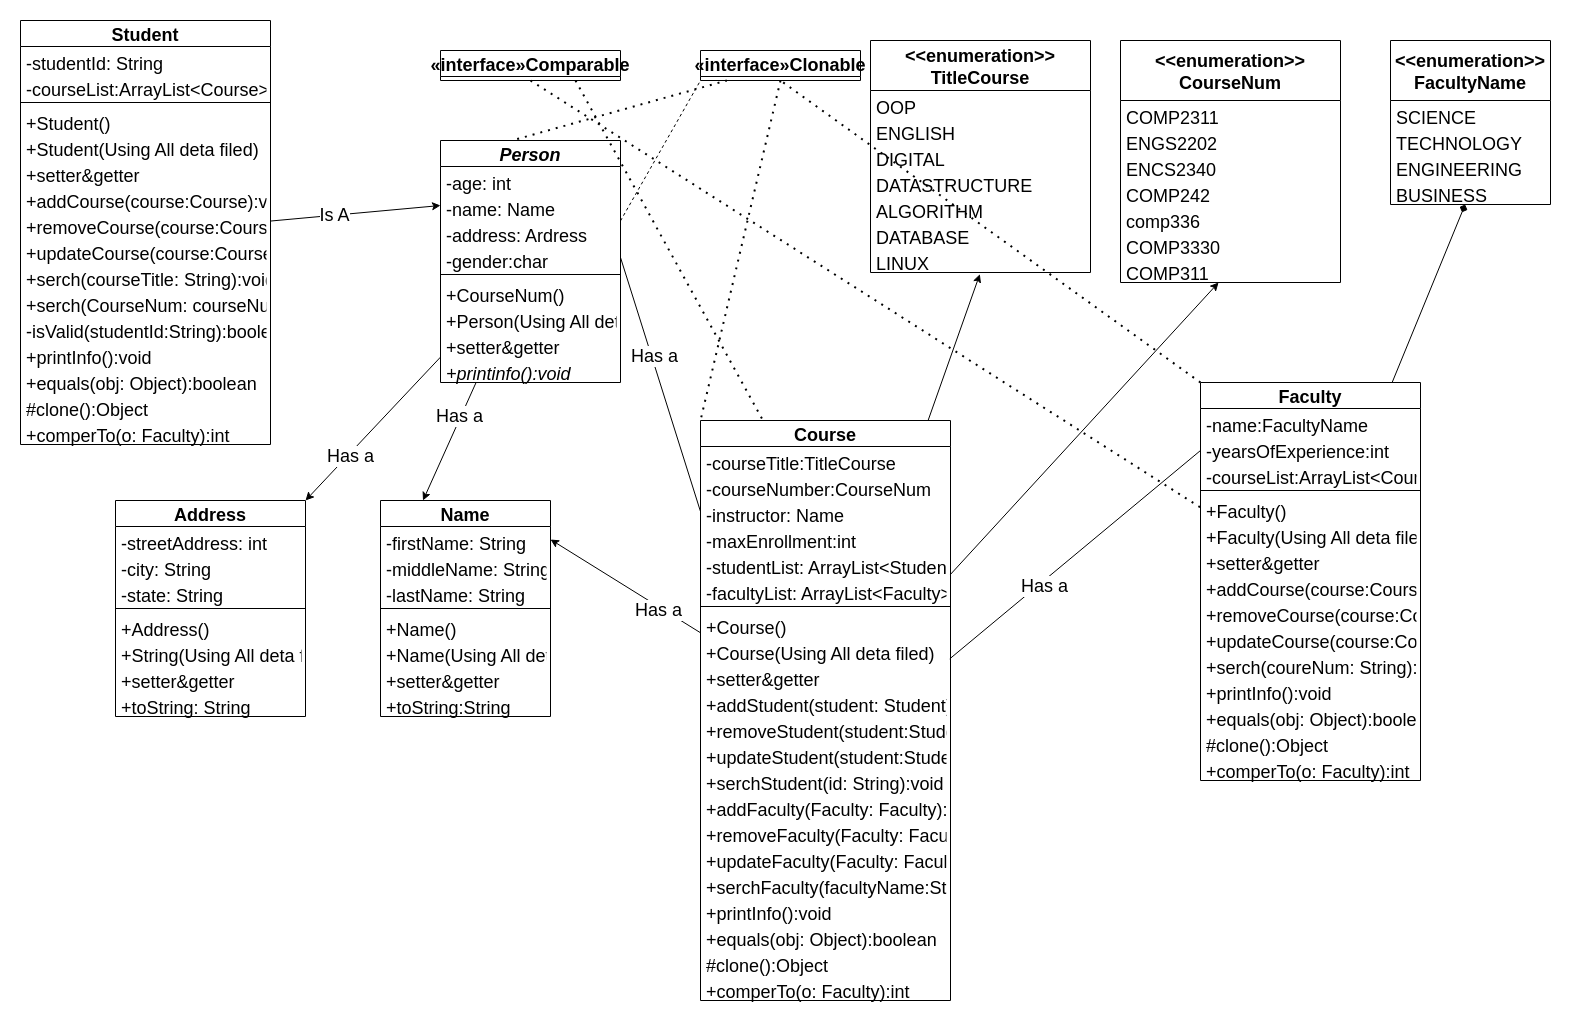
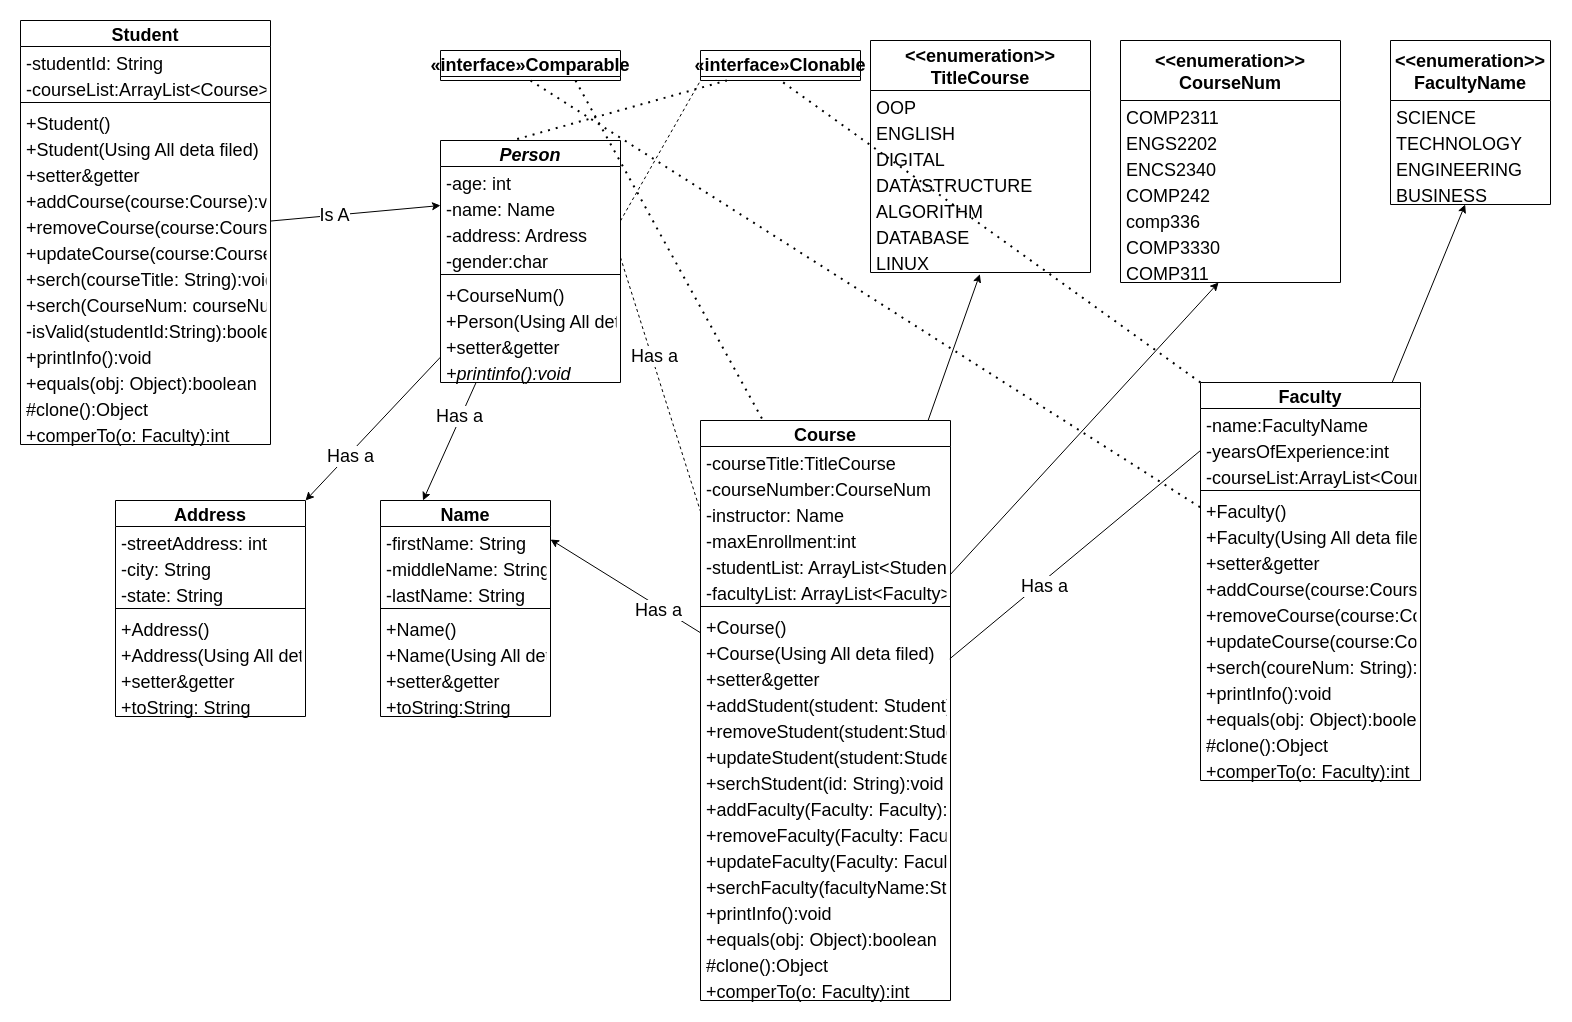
(1462, 213) -> (1462, 212)
(741, 250) -> none
(677, 436) -> (677, 436)
(246, 656) -> (253, 656)
